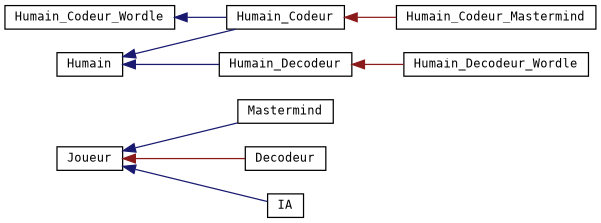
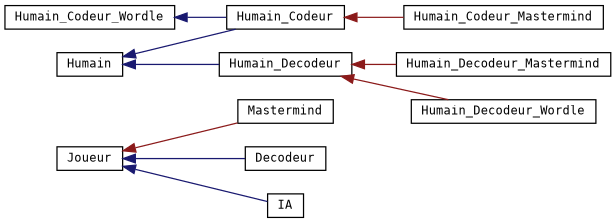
none -> (504, 64)
(186, 135) -> (186, 135)
(190, 159) -> (190, 159)
